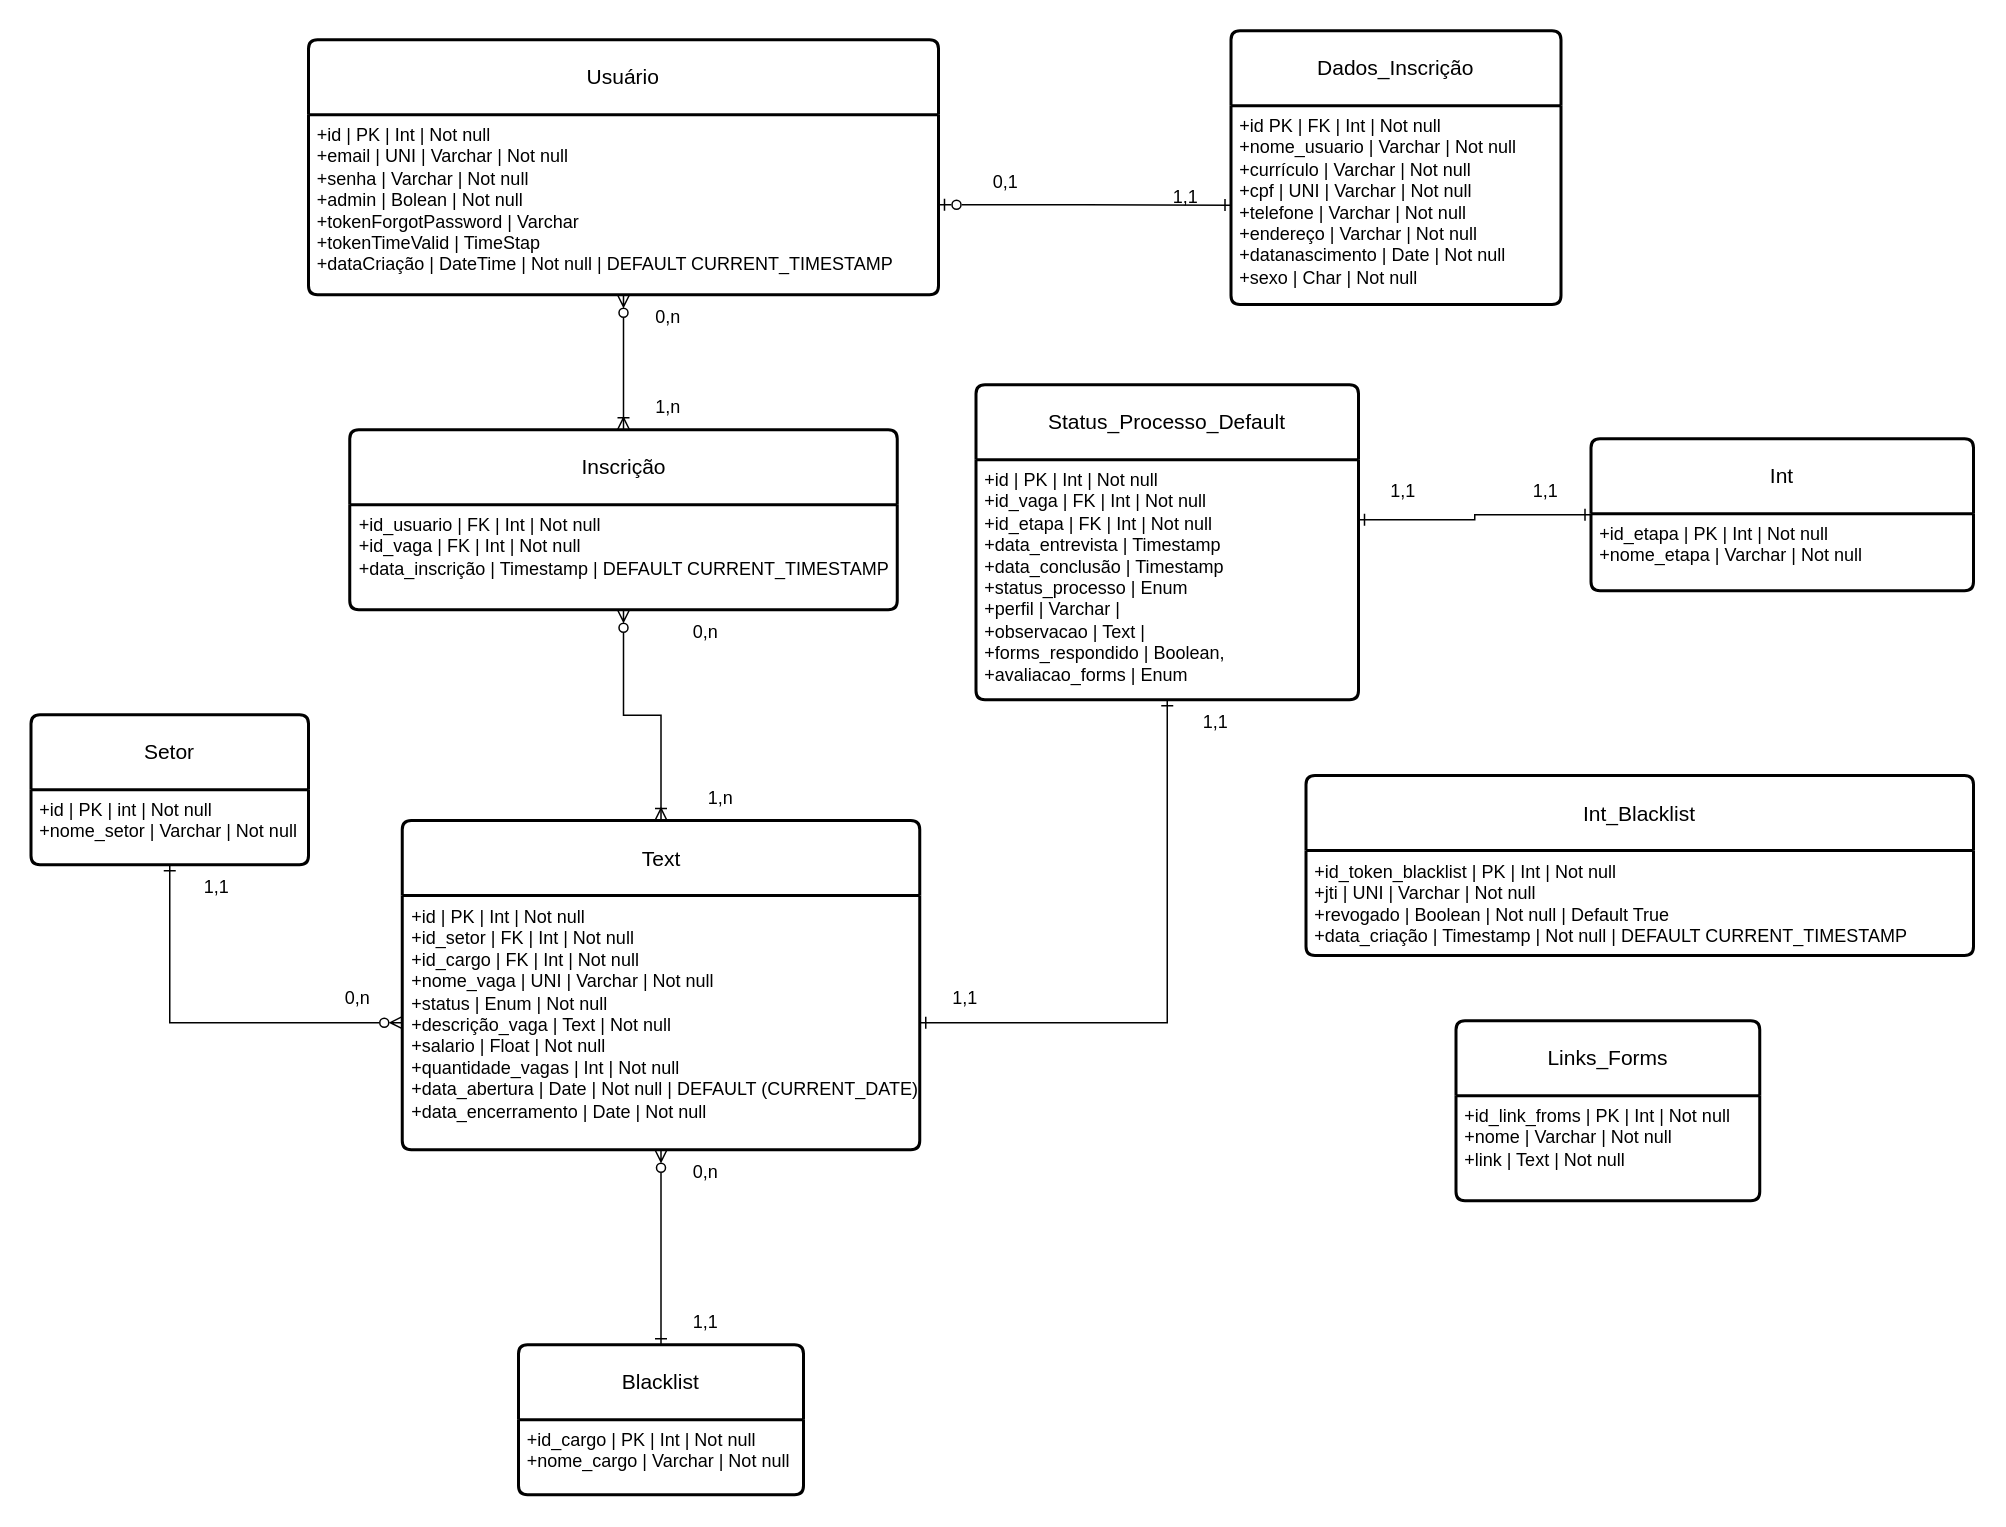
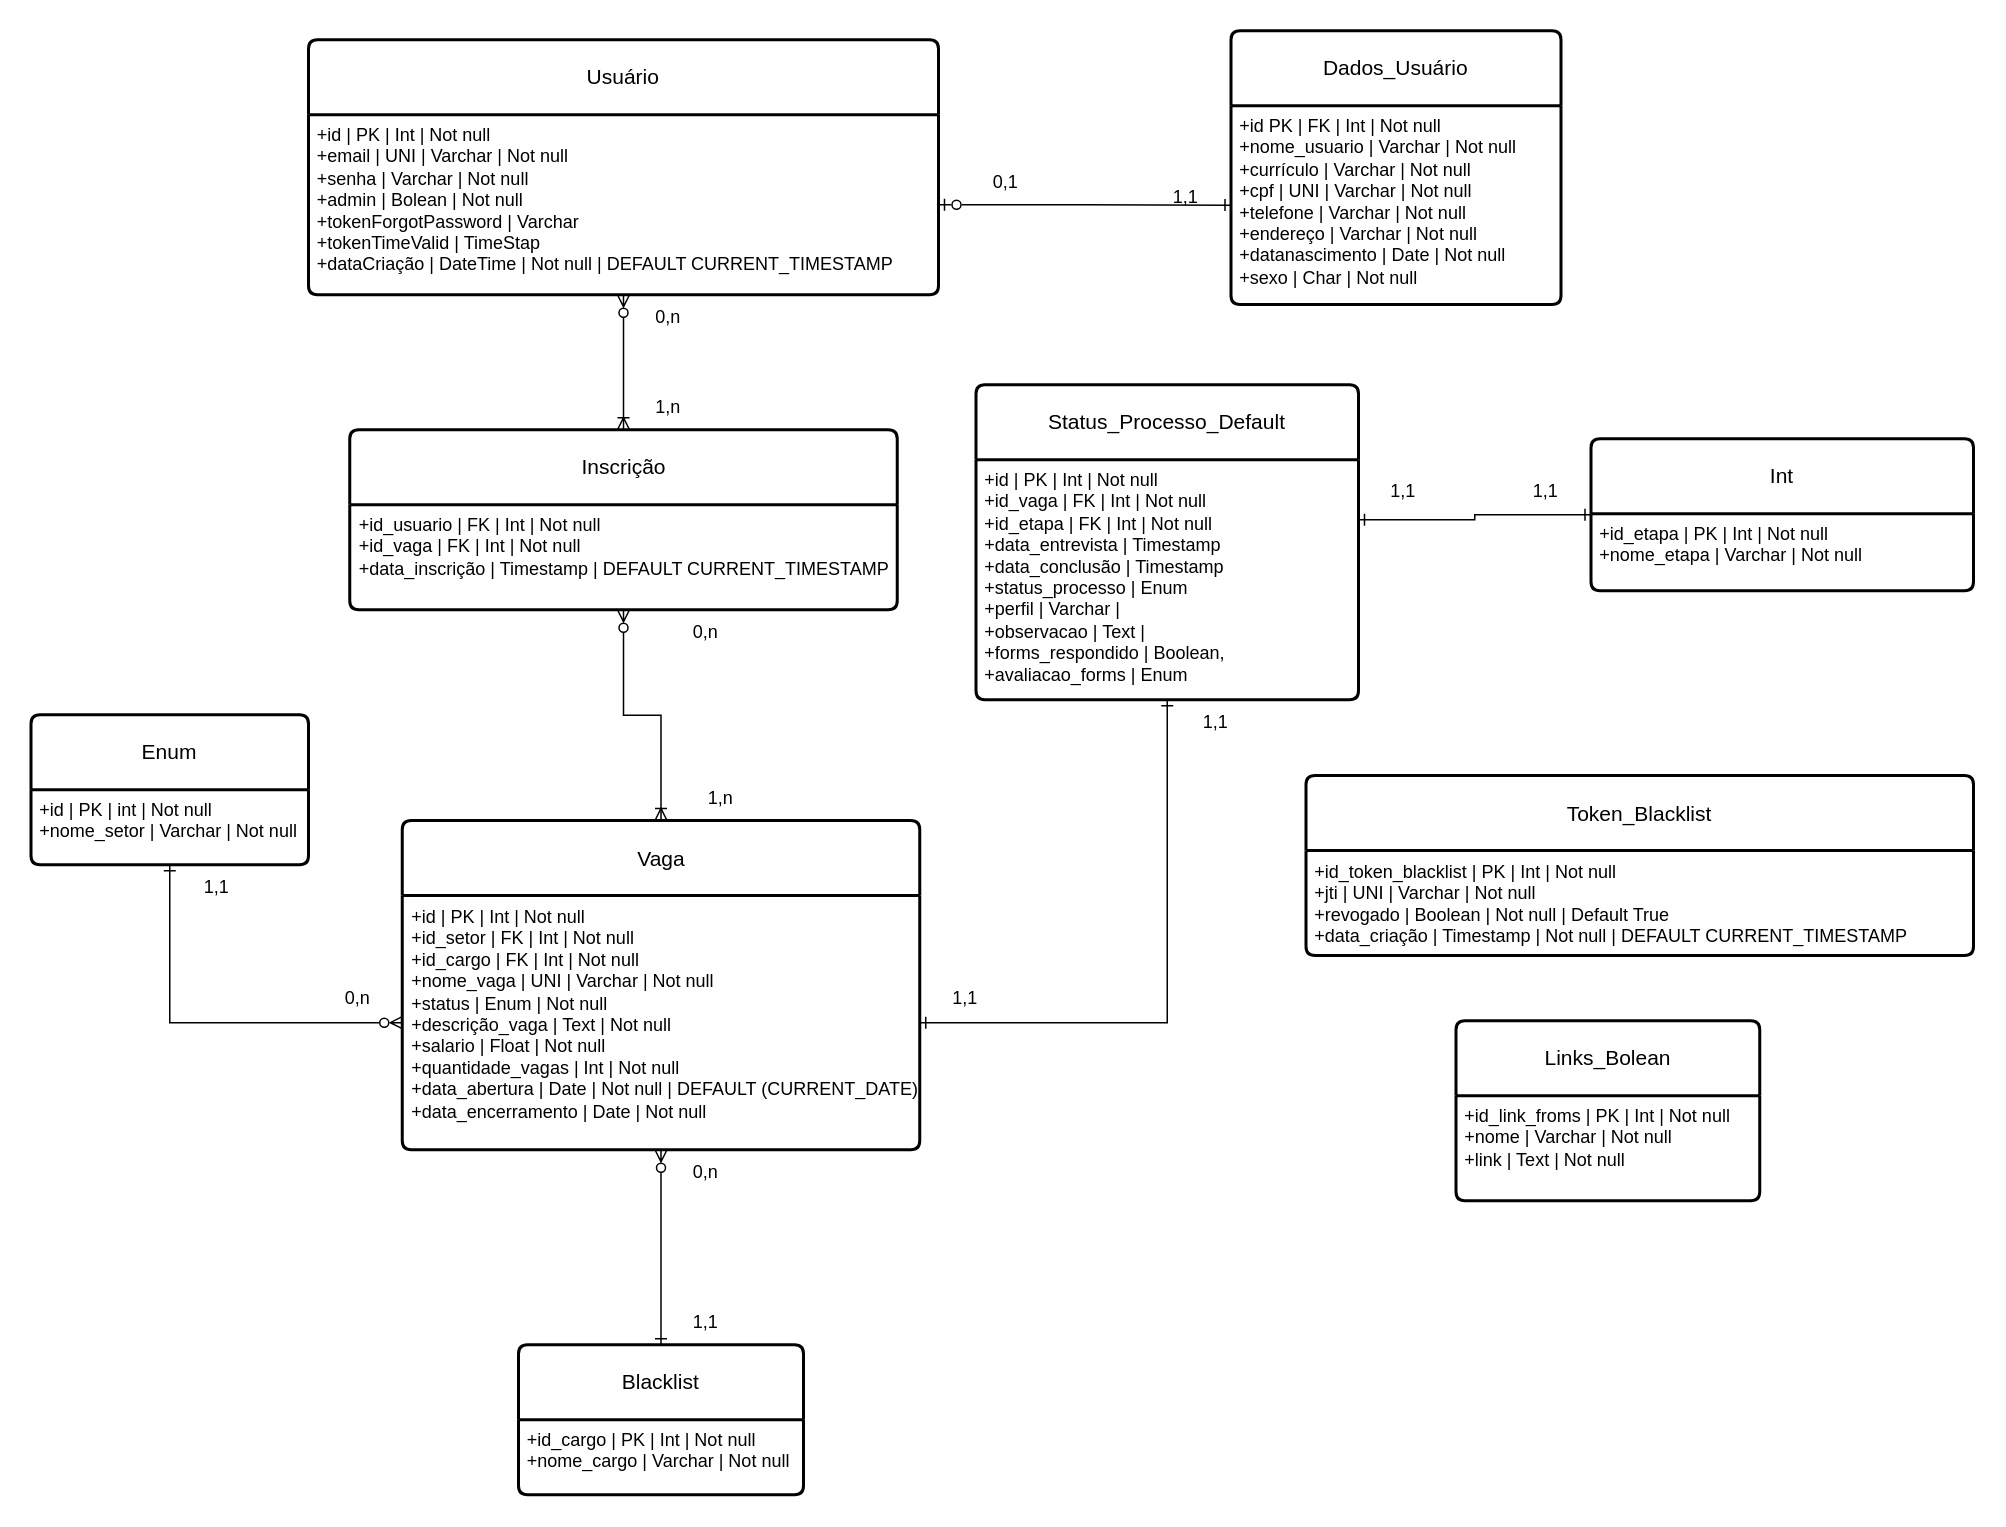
(1396, 68) -> (1396, 68)
(170, 752) -> (170, 752)
(1640, 814) -> (1640, 814)
(662, 859) -> (662, 859)
(1608, 1058) -> (1608, 1058)
